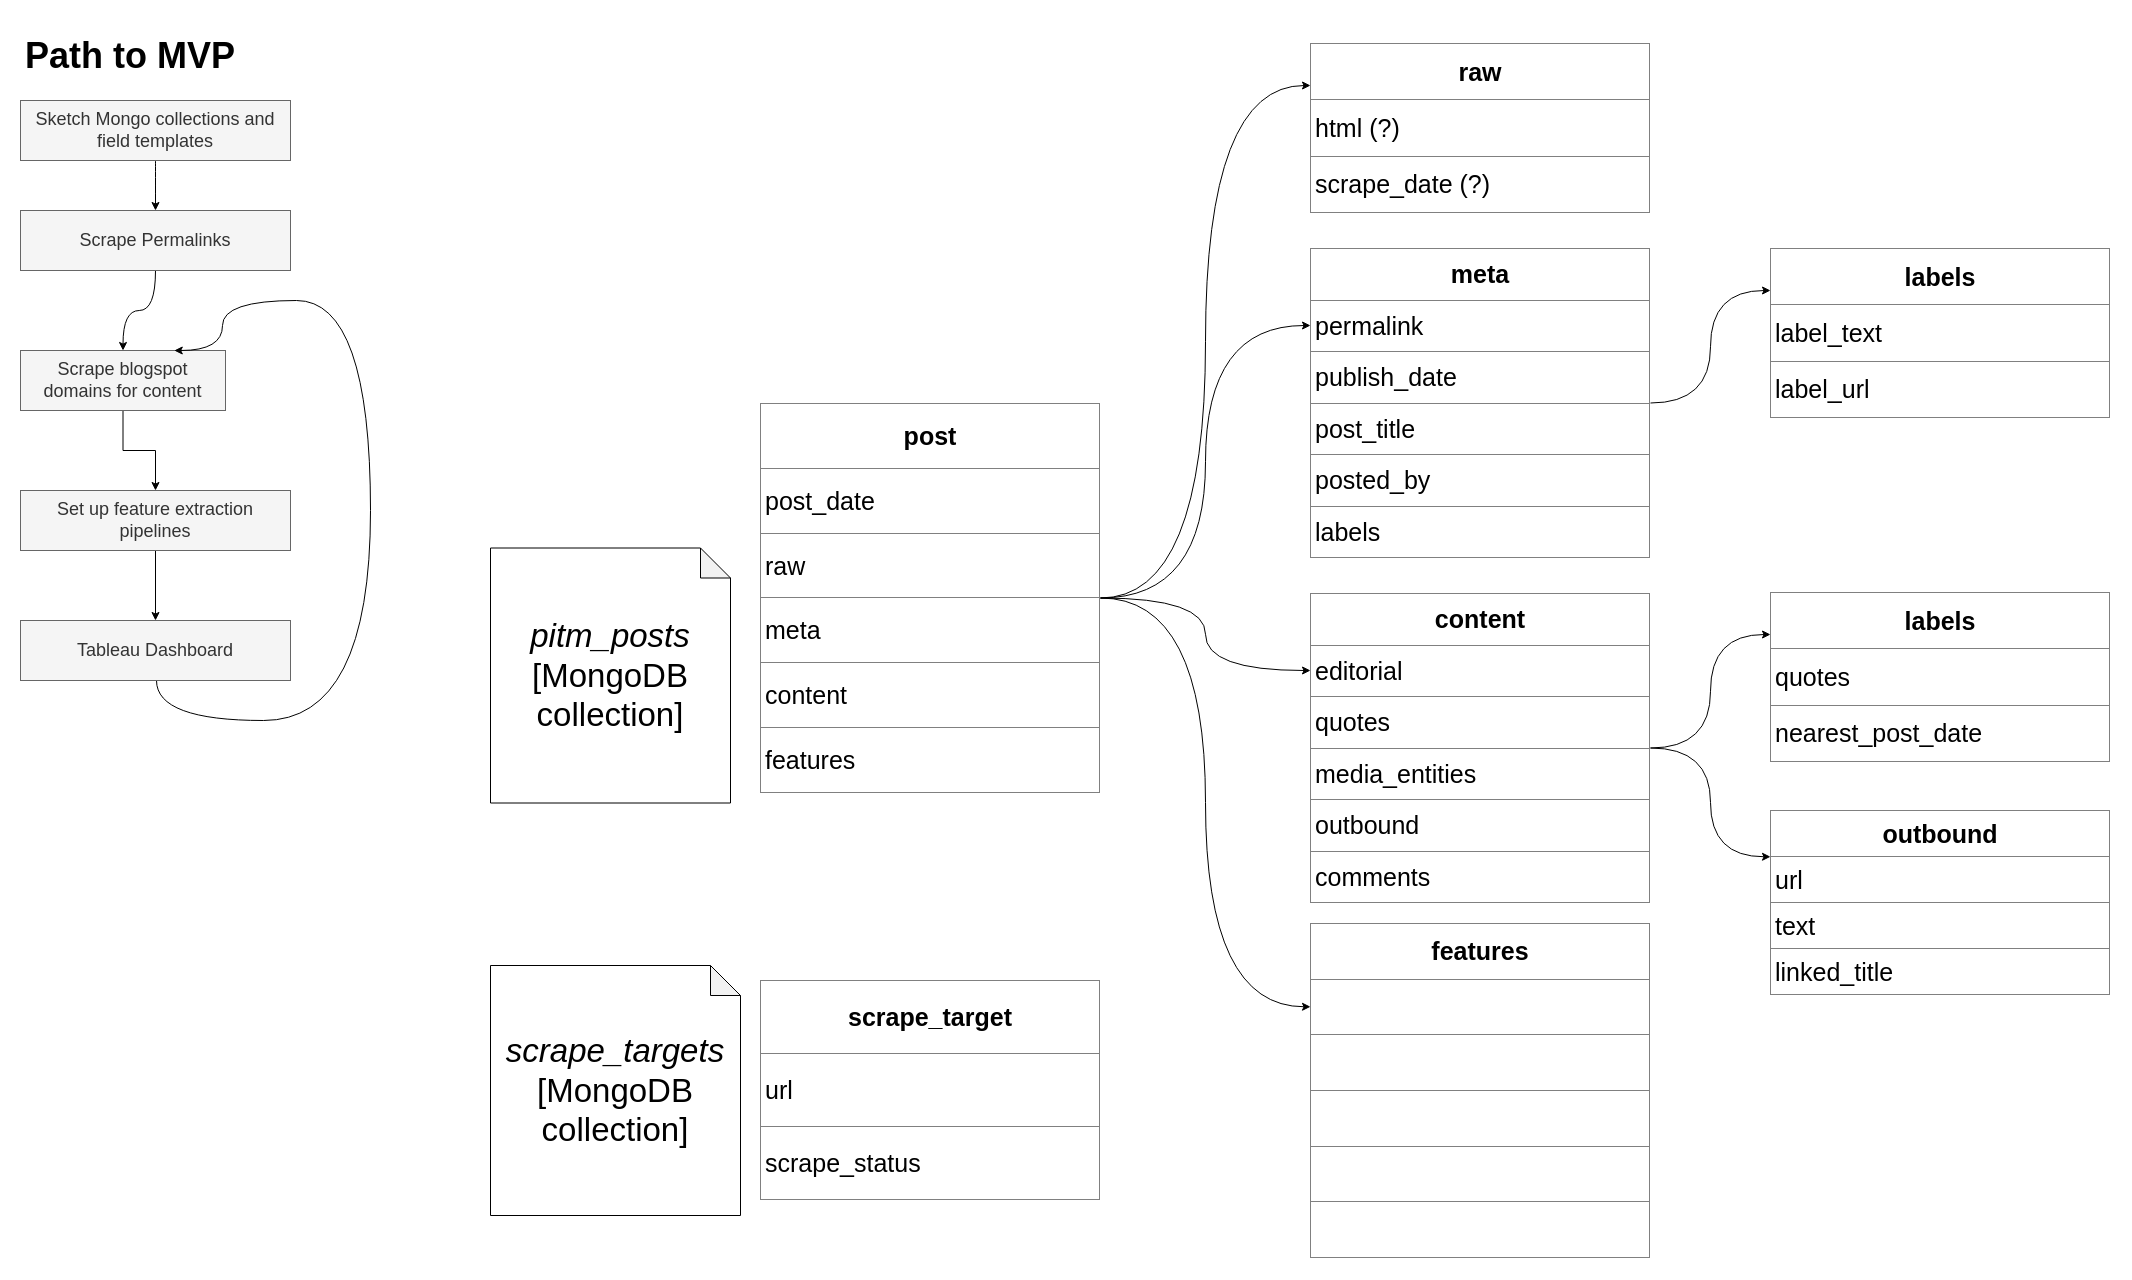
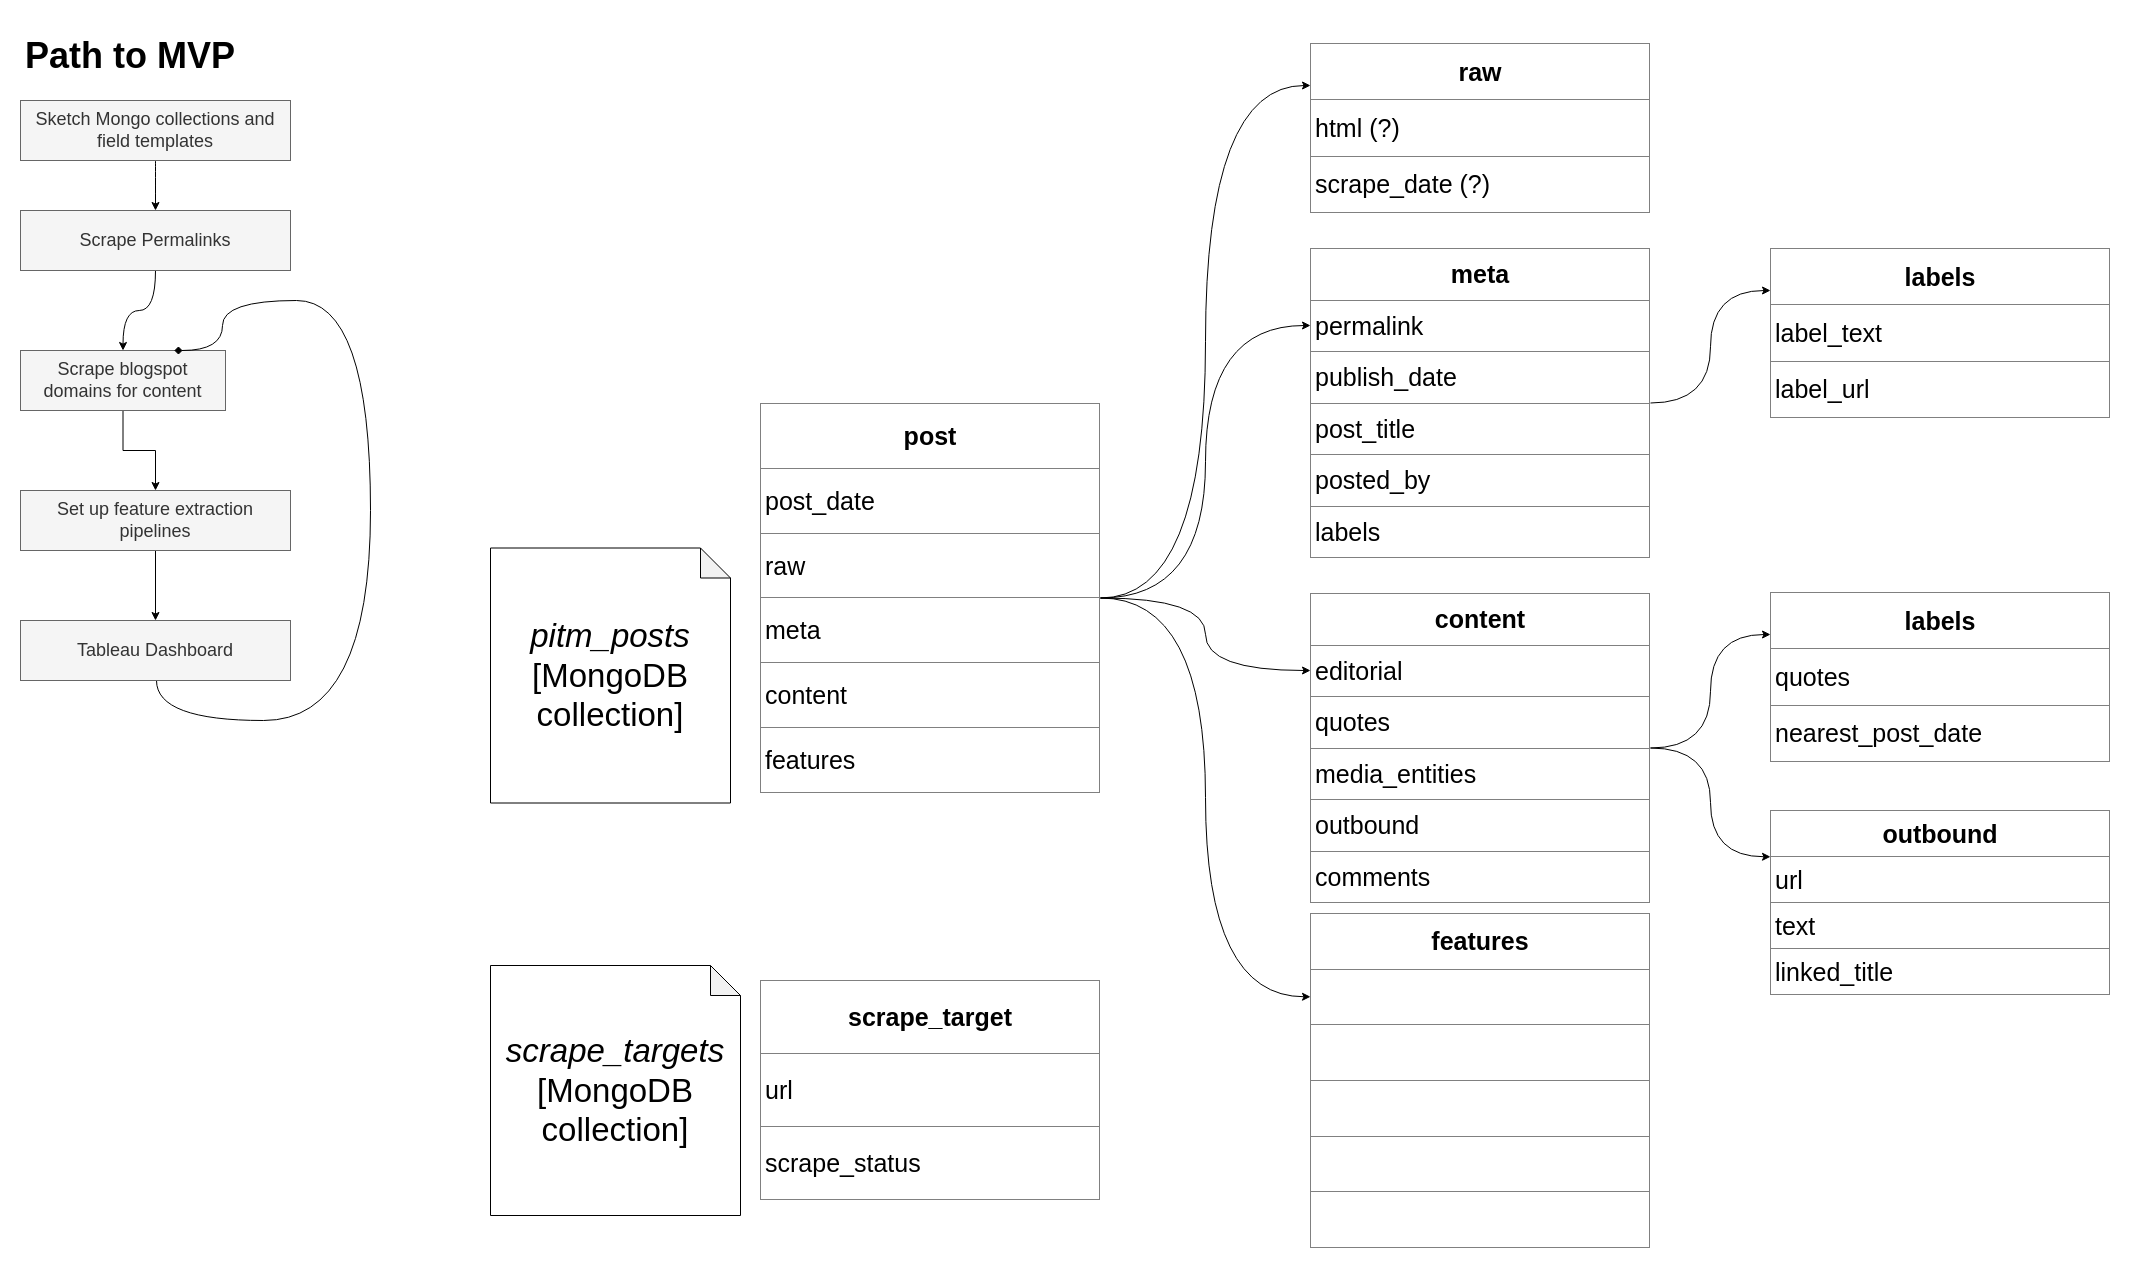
(182, 350) -> (183, 350)
(1481, 1091) -> (1481, 1081)
